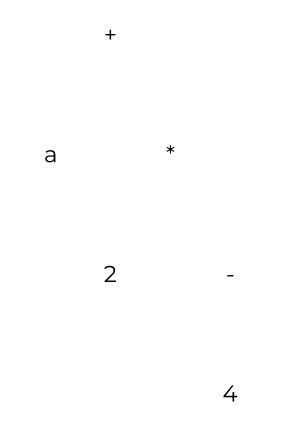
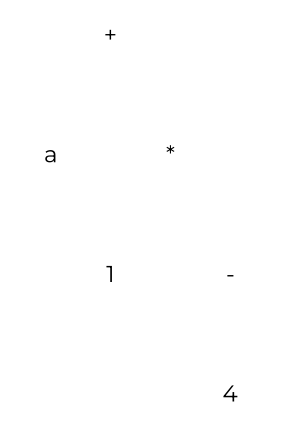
(111, 276) -> (111, 276)
